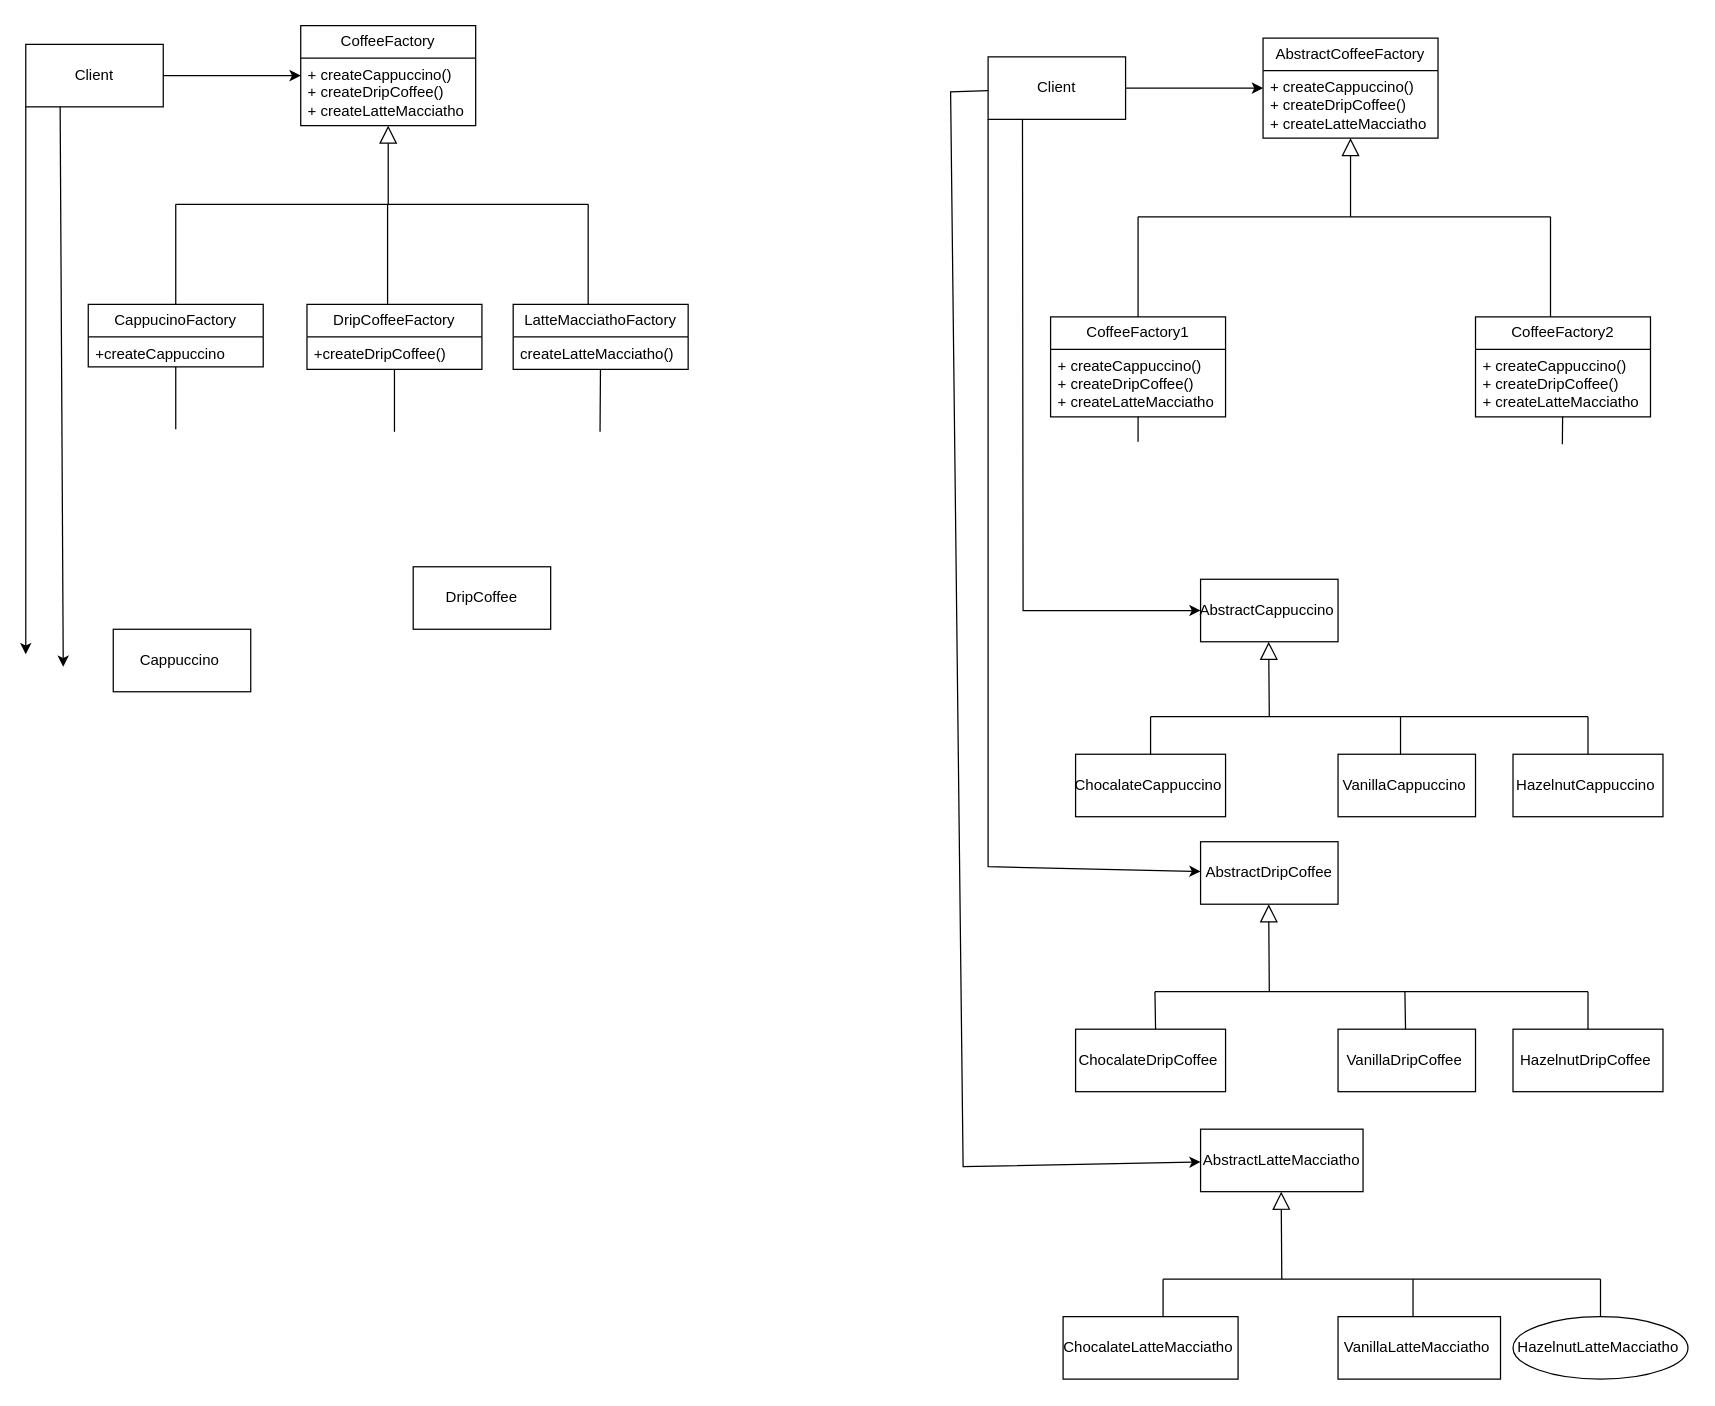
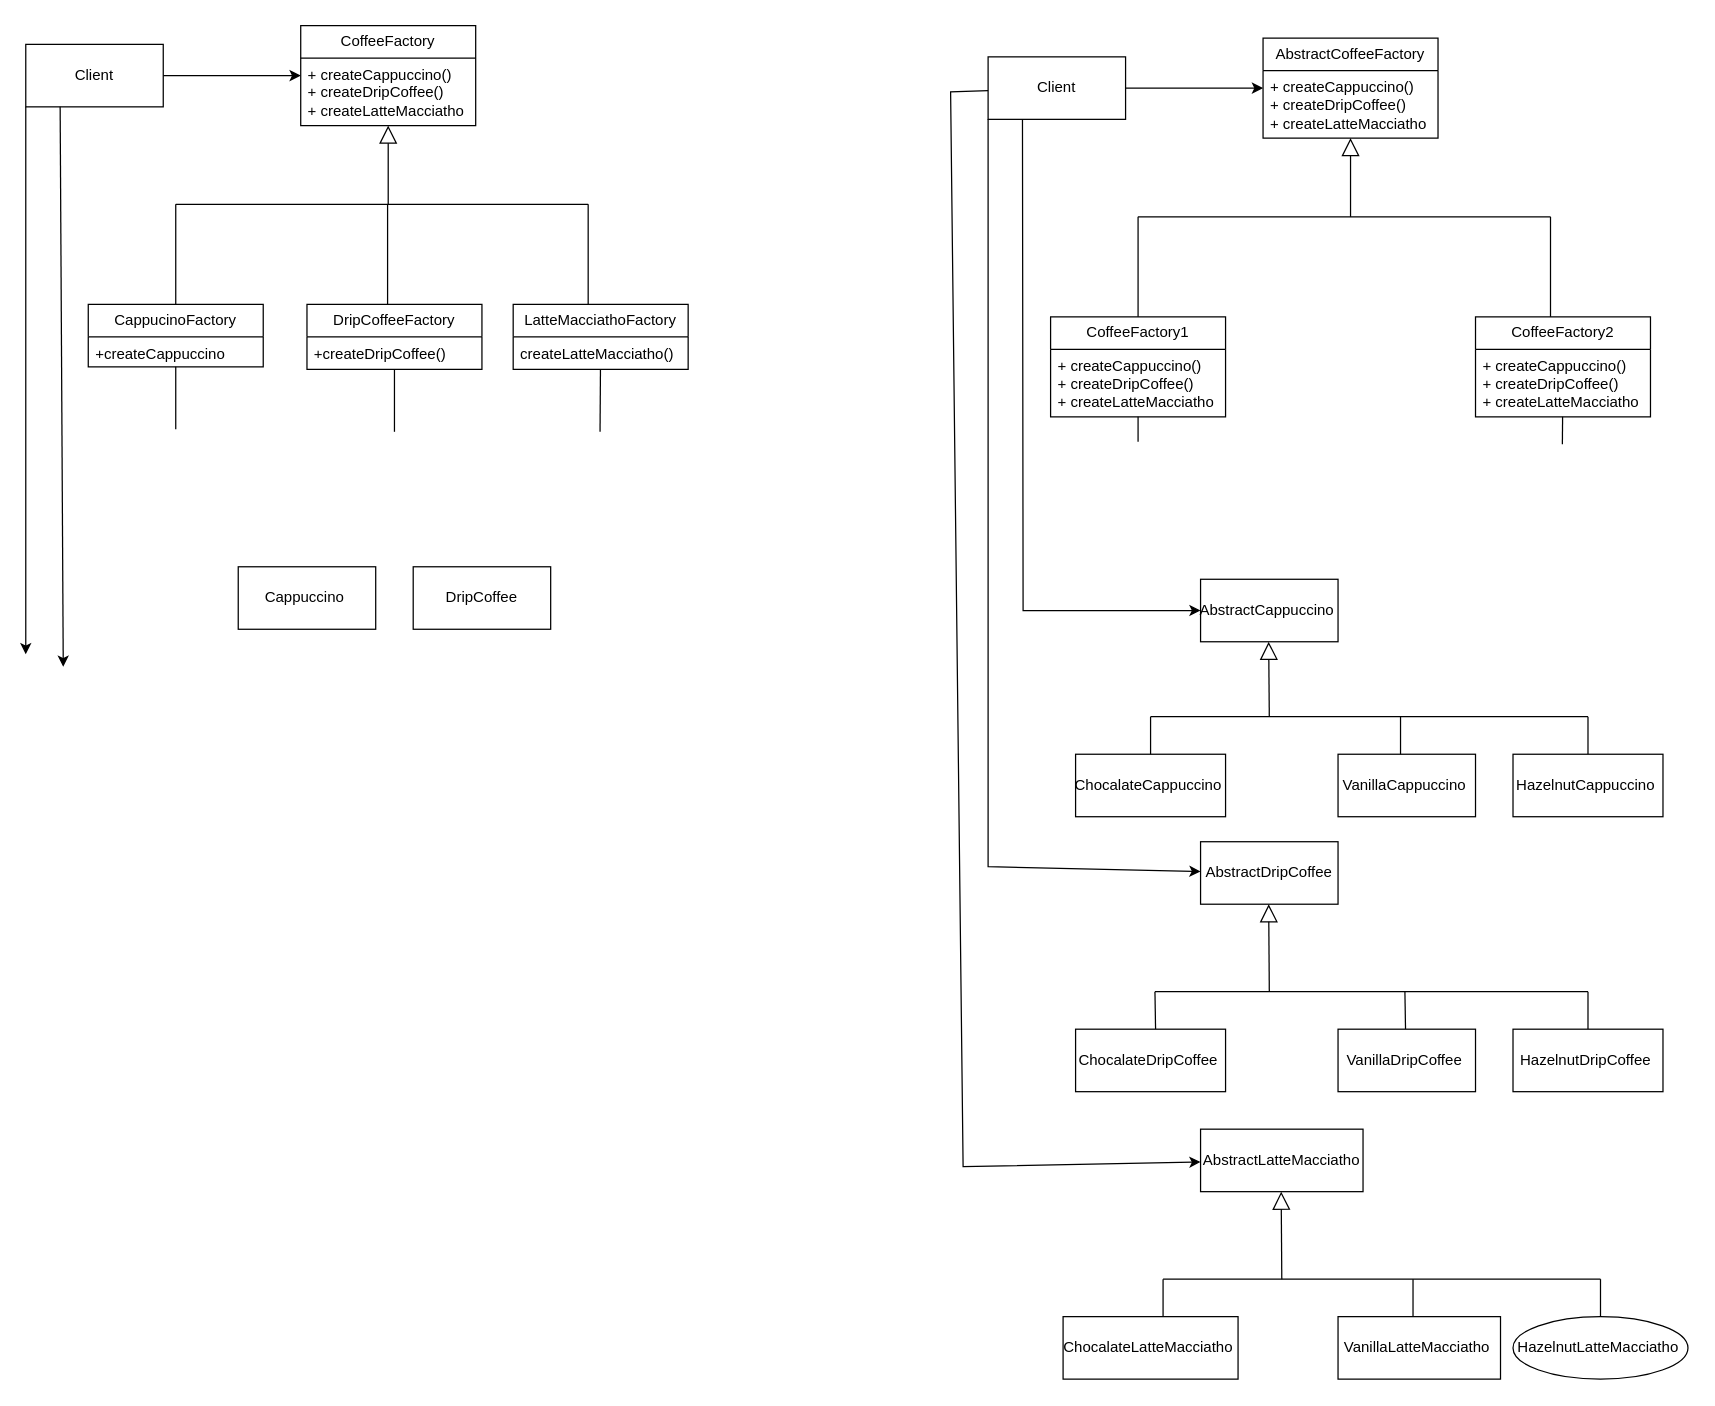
(182, 661) -> (307, 598)
